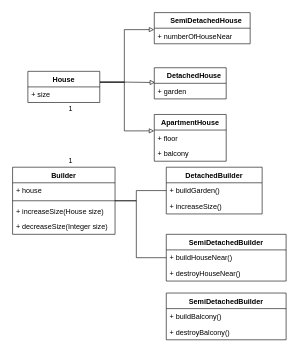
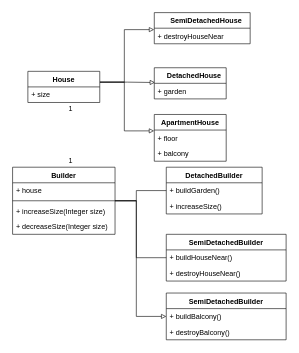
(195, 36) -> (193, 36)
(64, 211) -> (68, 211)
none -> (137, 300)
